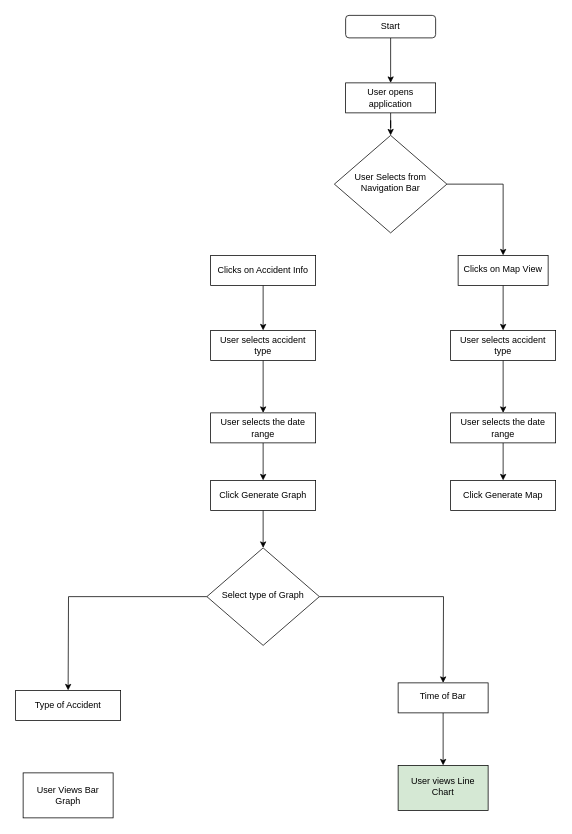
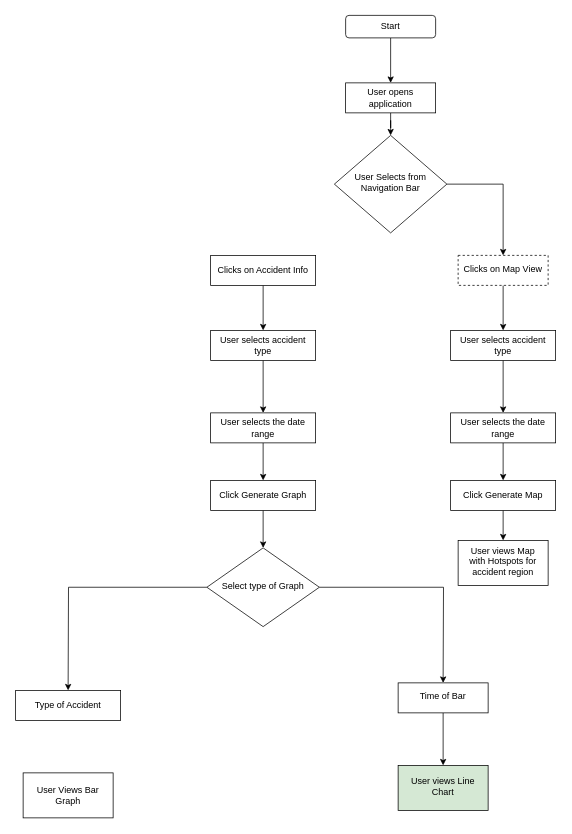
(503, 270) -> (503, 270)
none -> (503, 534)
none -> (503, 563)
(263, 597) -> (263, 587)
